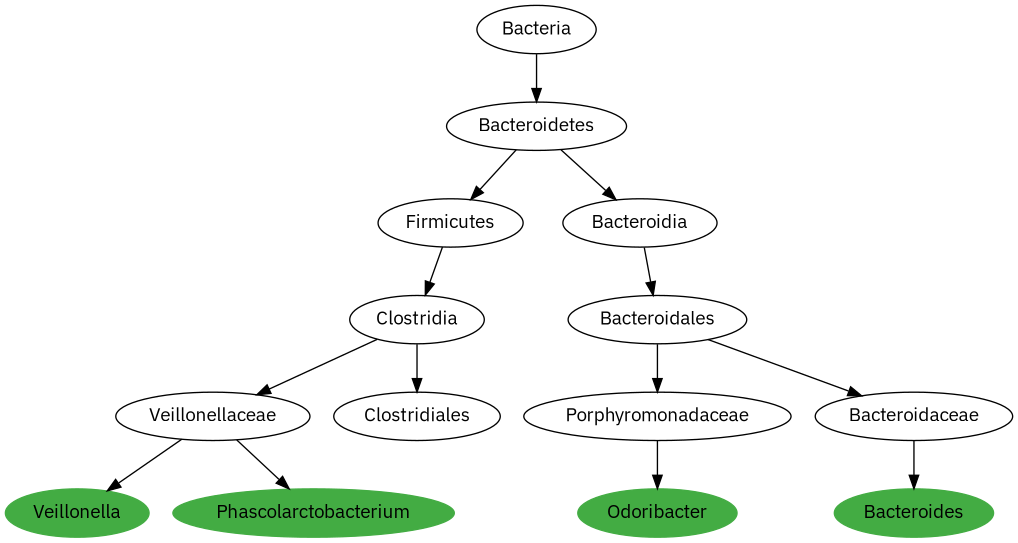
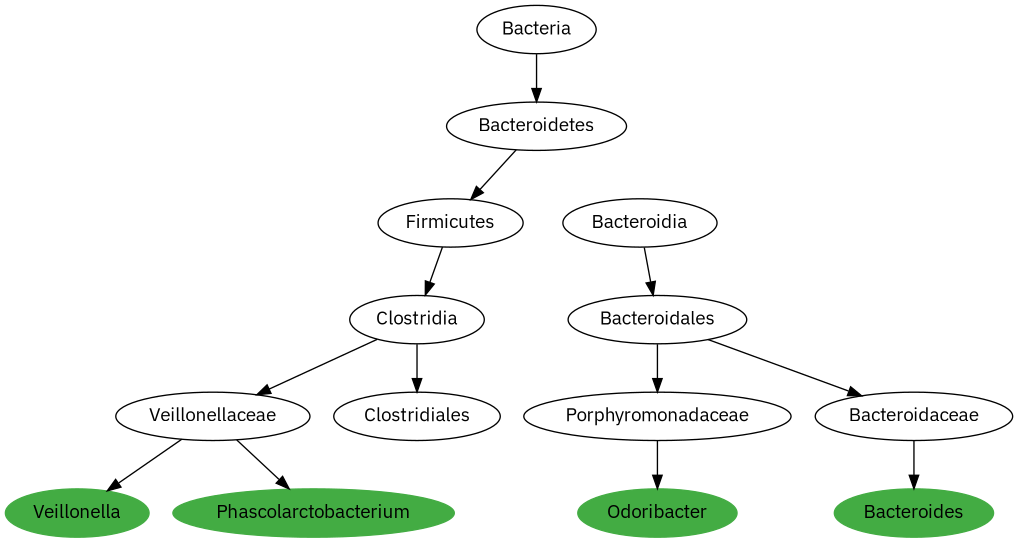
(583, 170) -> none
